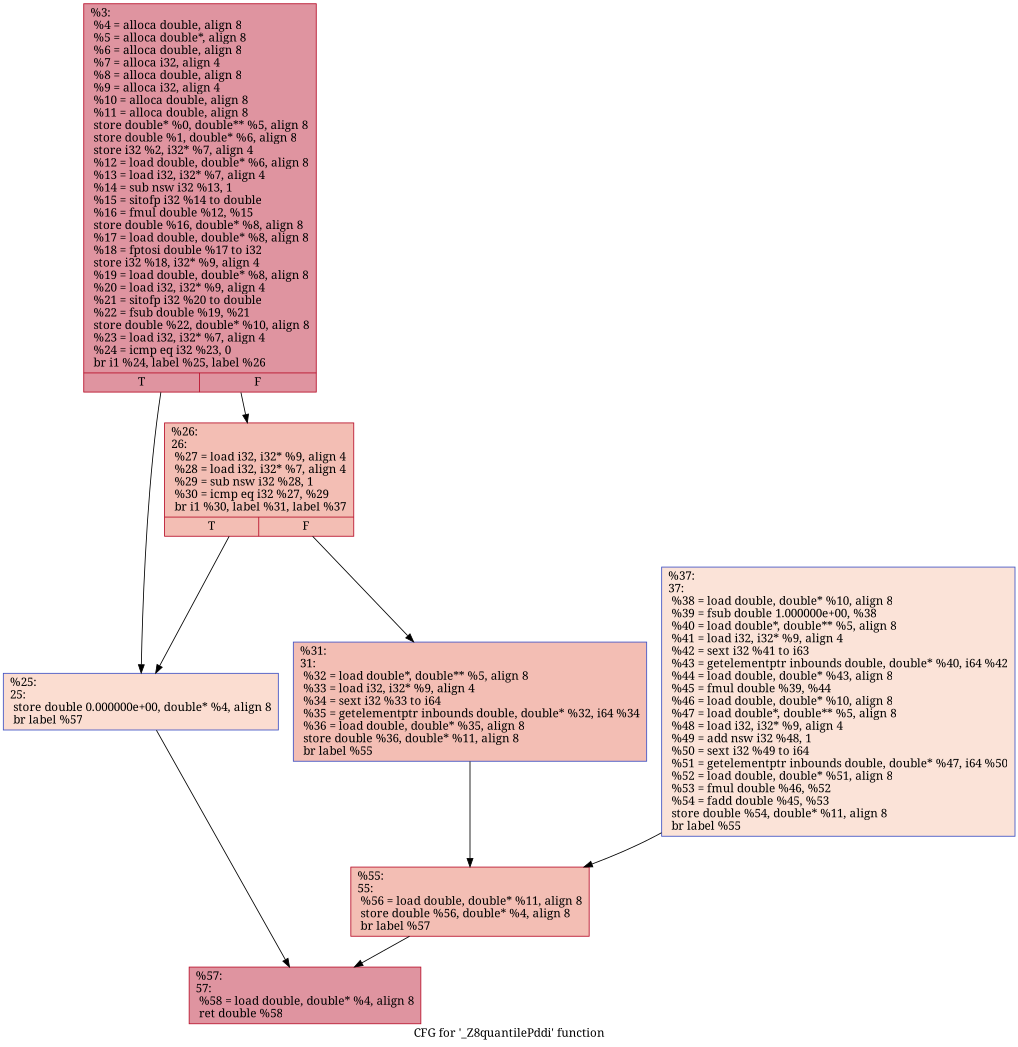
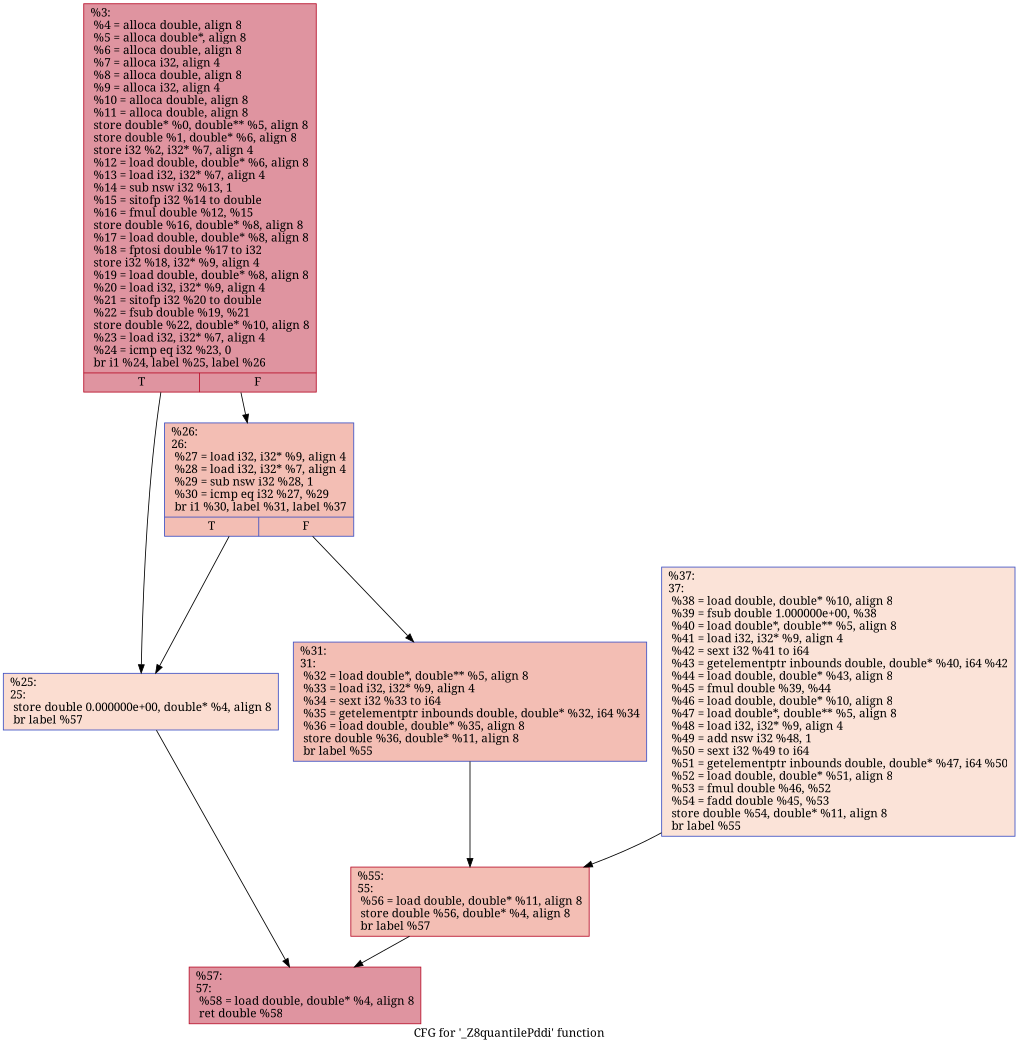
(259, 480) -> (259, 480)
(739, 651) -> (739, 651)
